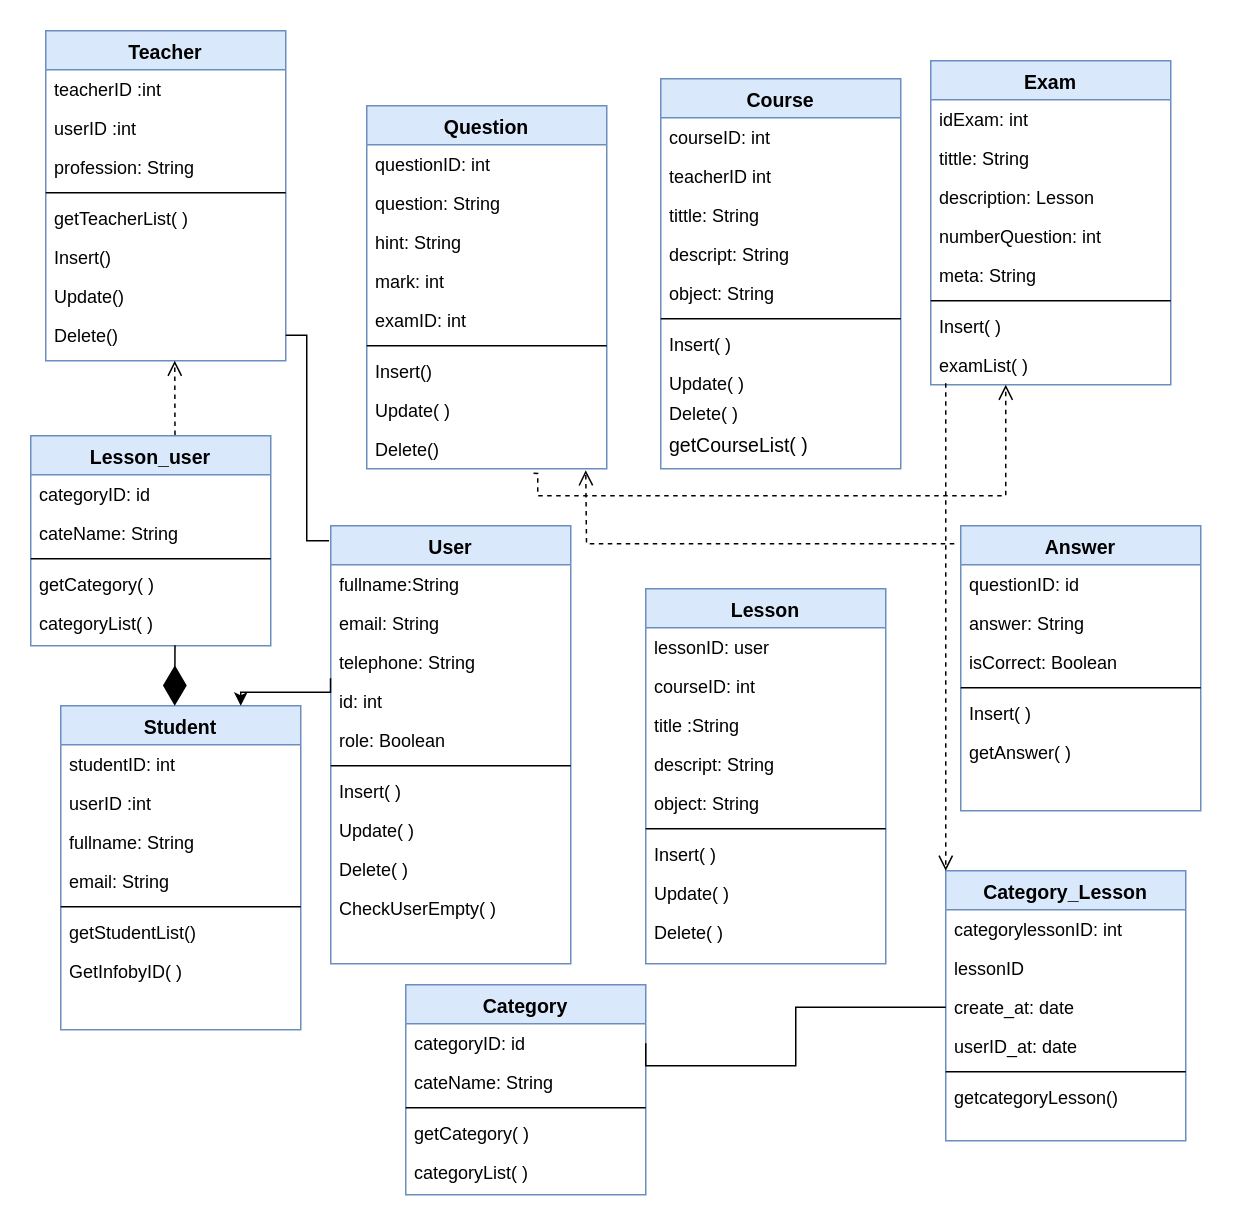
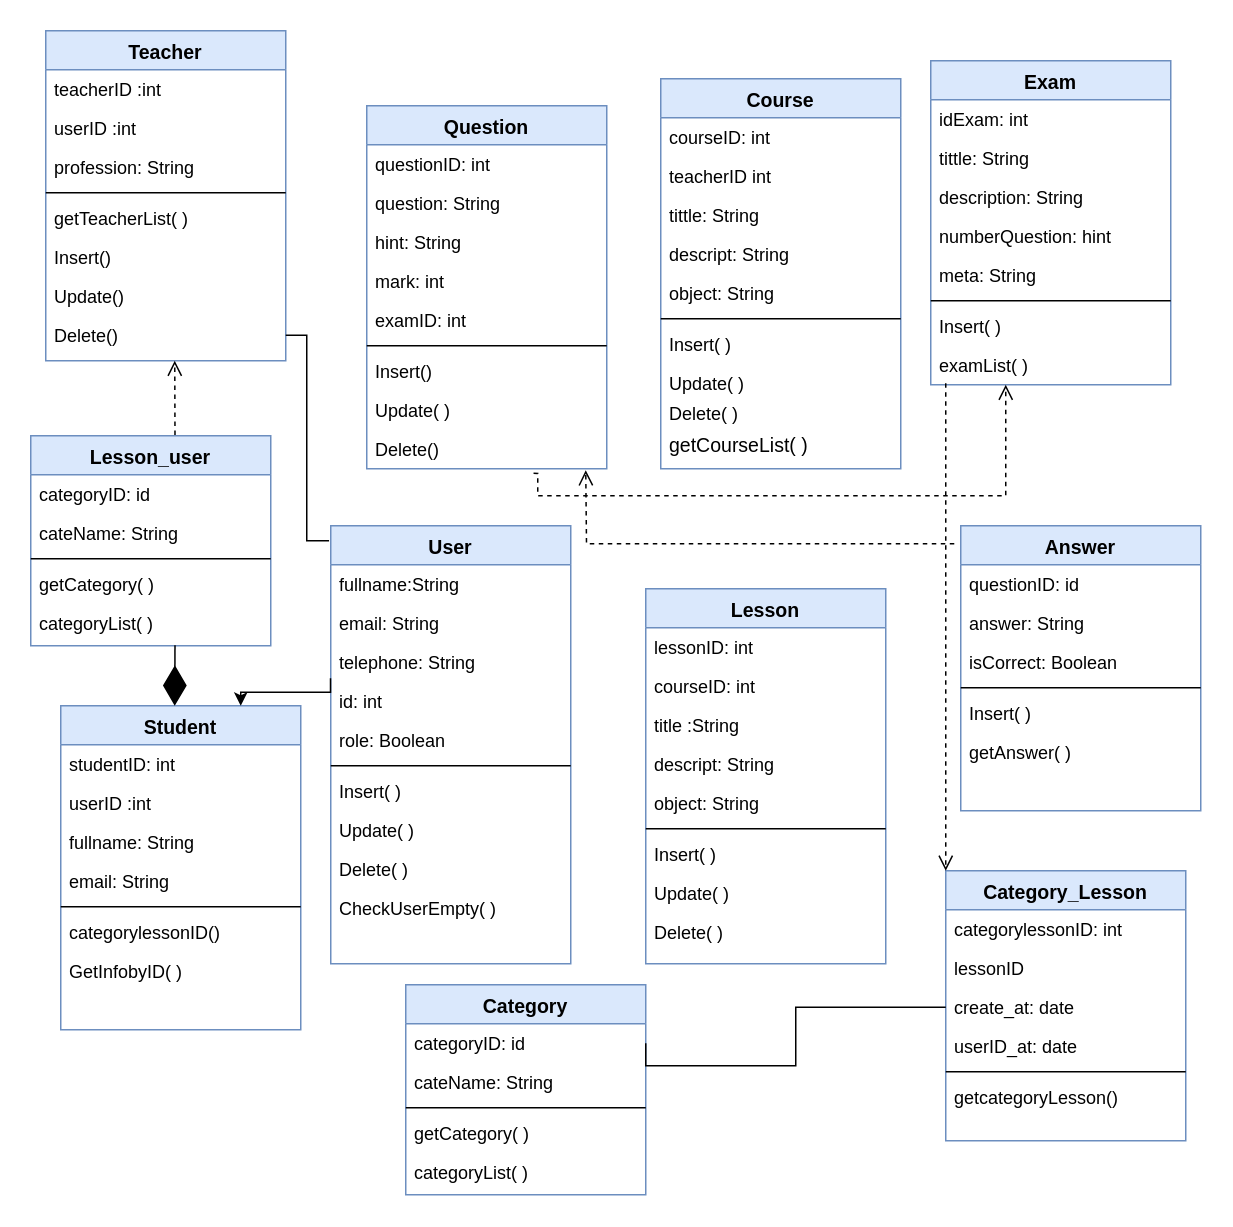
(1025, 198) -> (1023, 198)
(1025, 237) -> (1030, 237)
(718, 648) -> (710, 648)
(147, 933) -> (157, 933)
